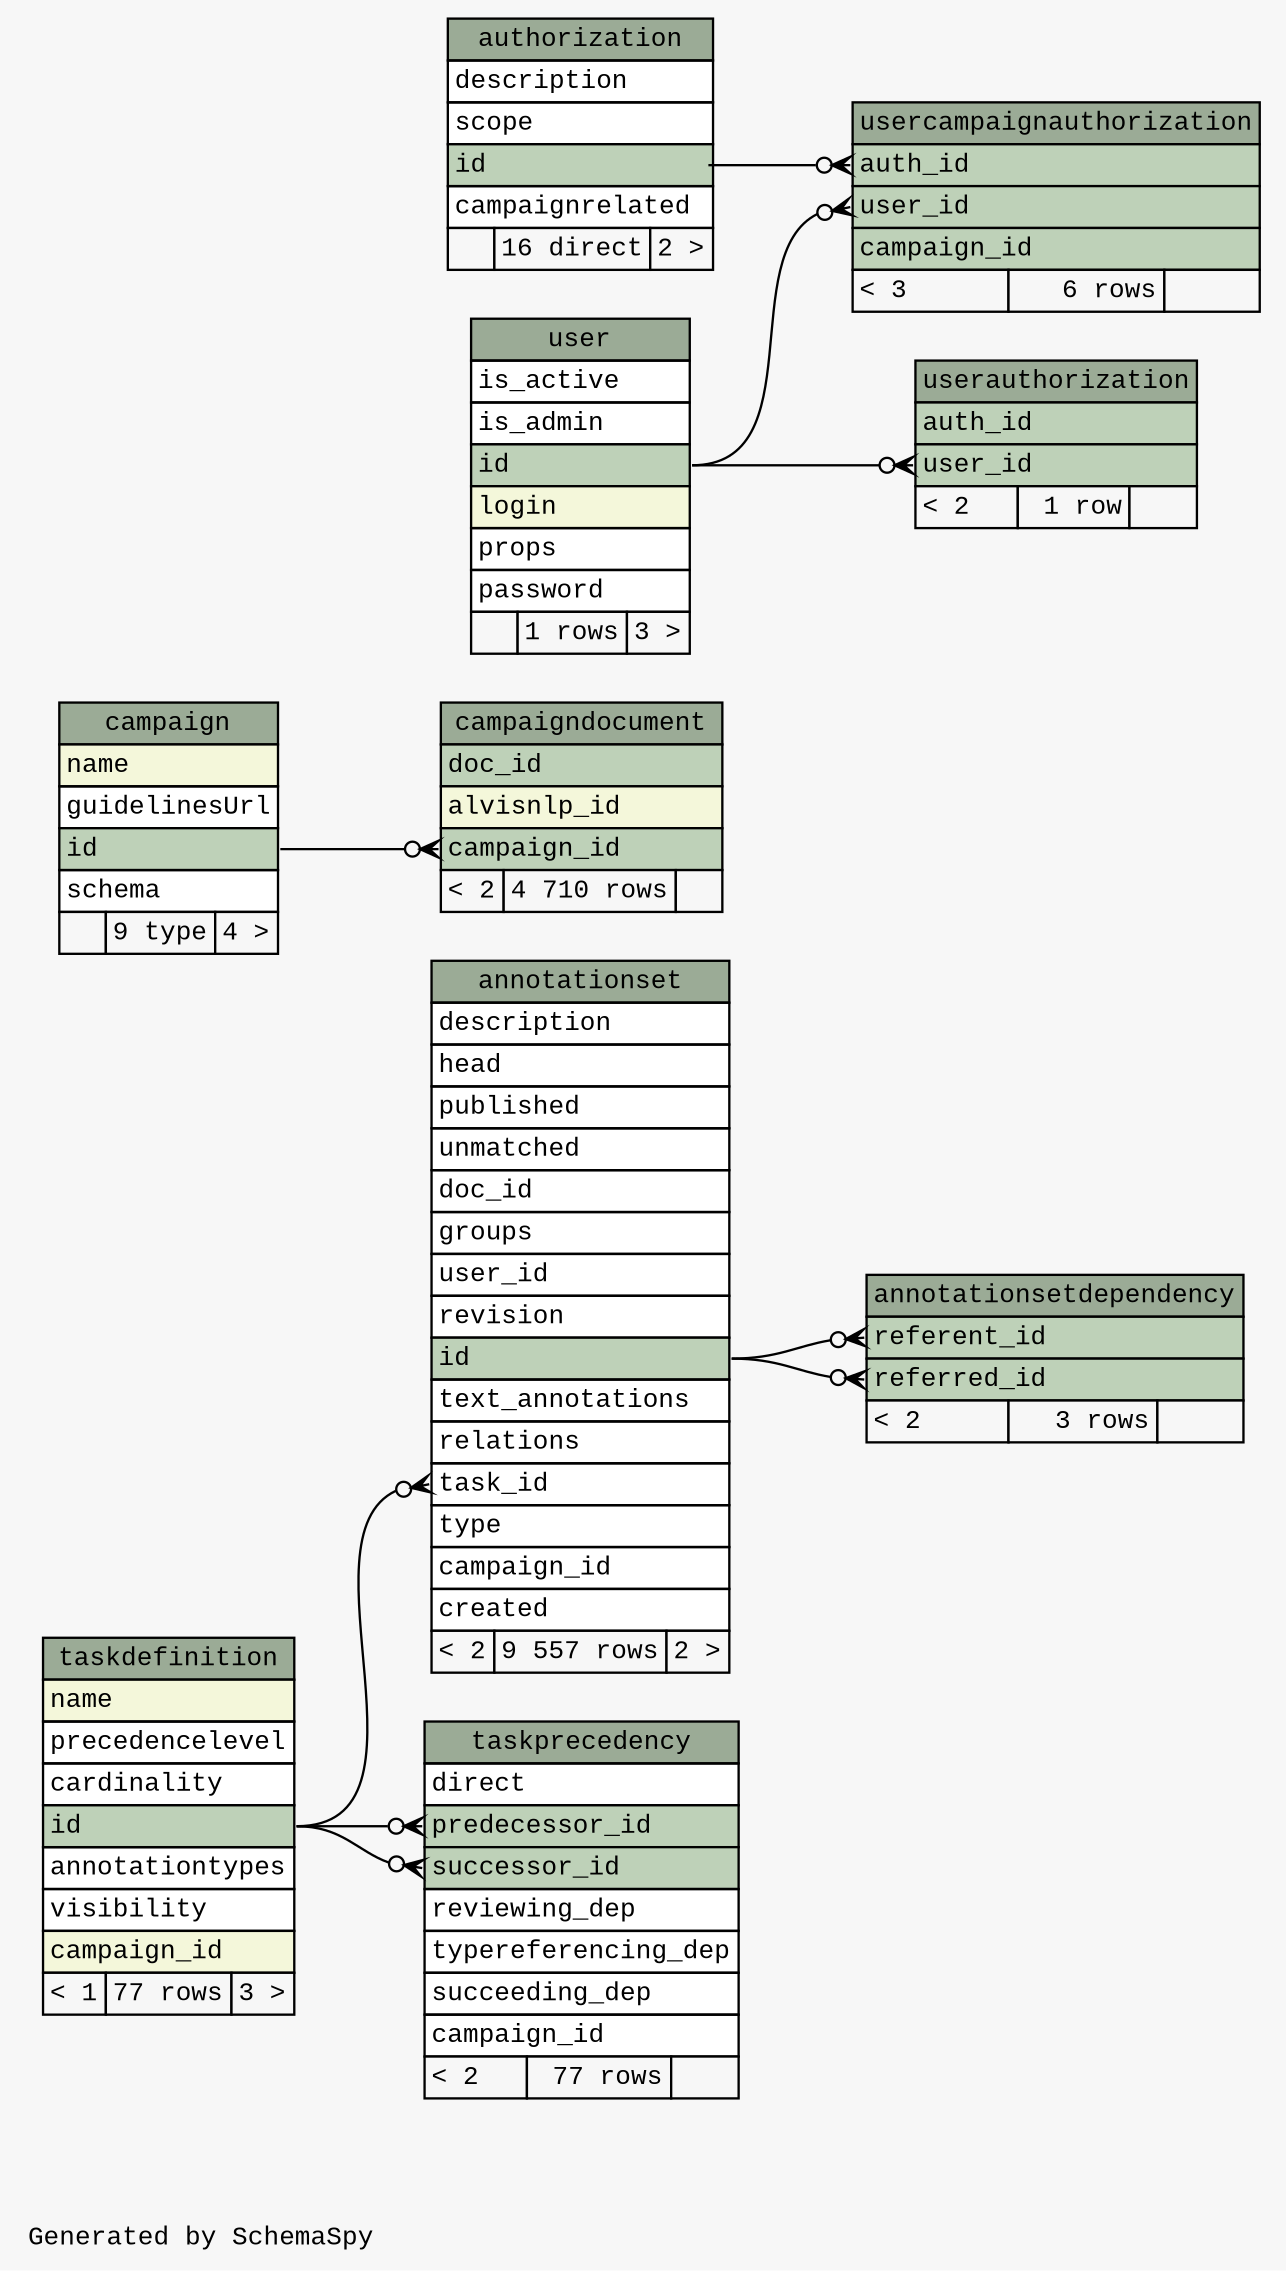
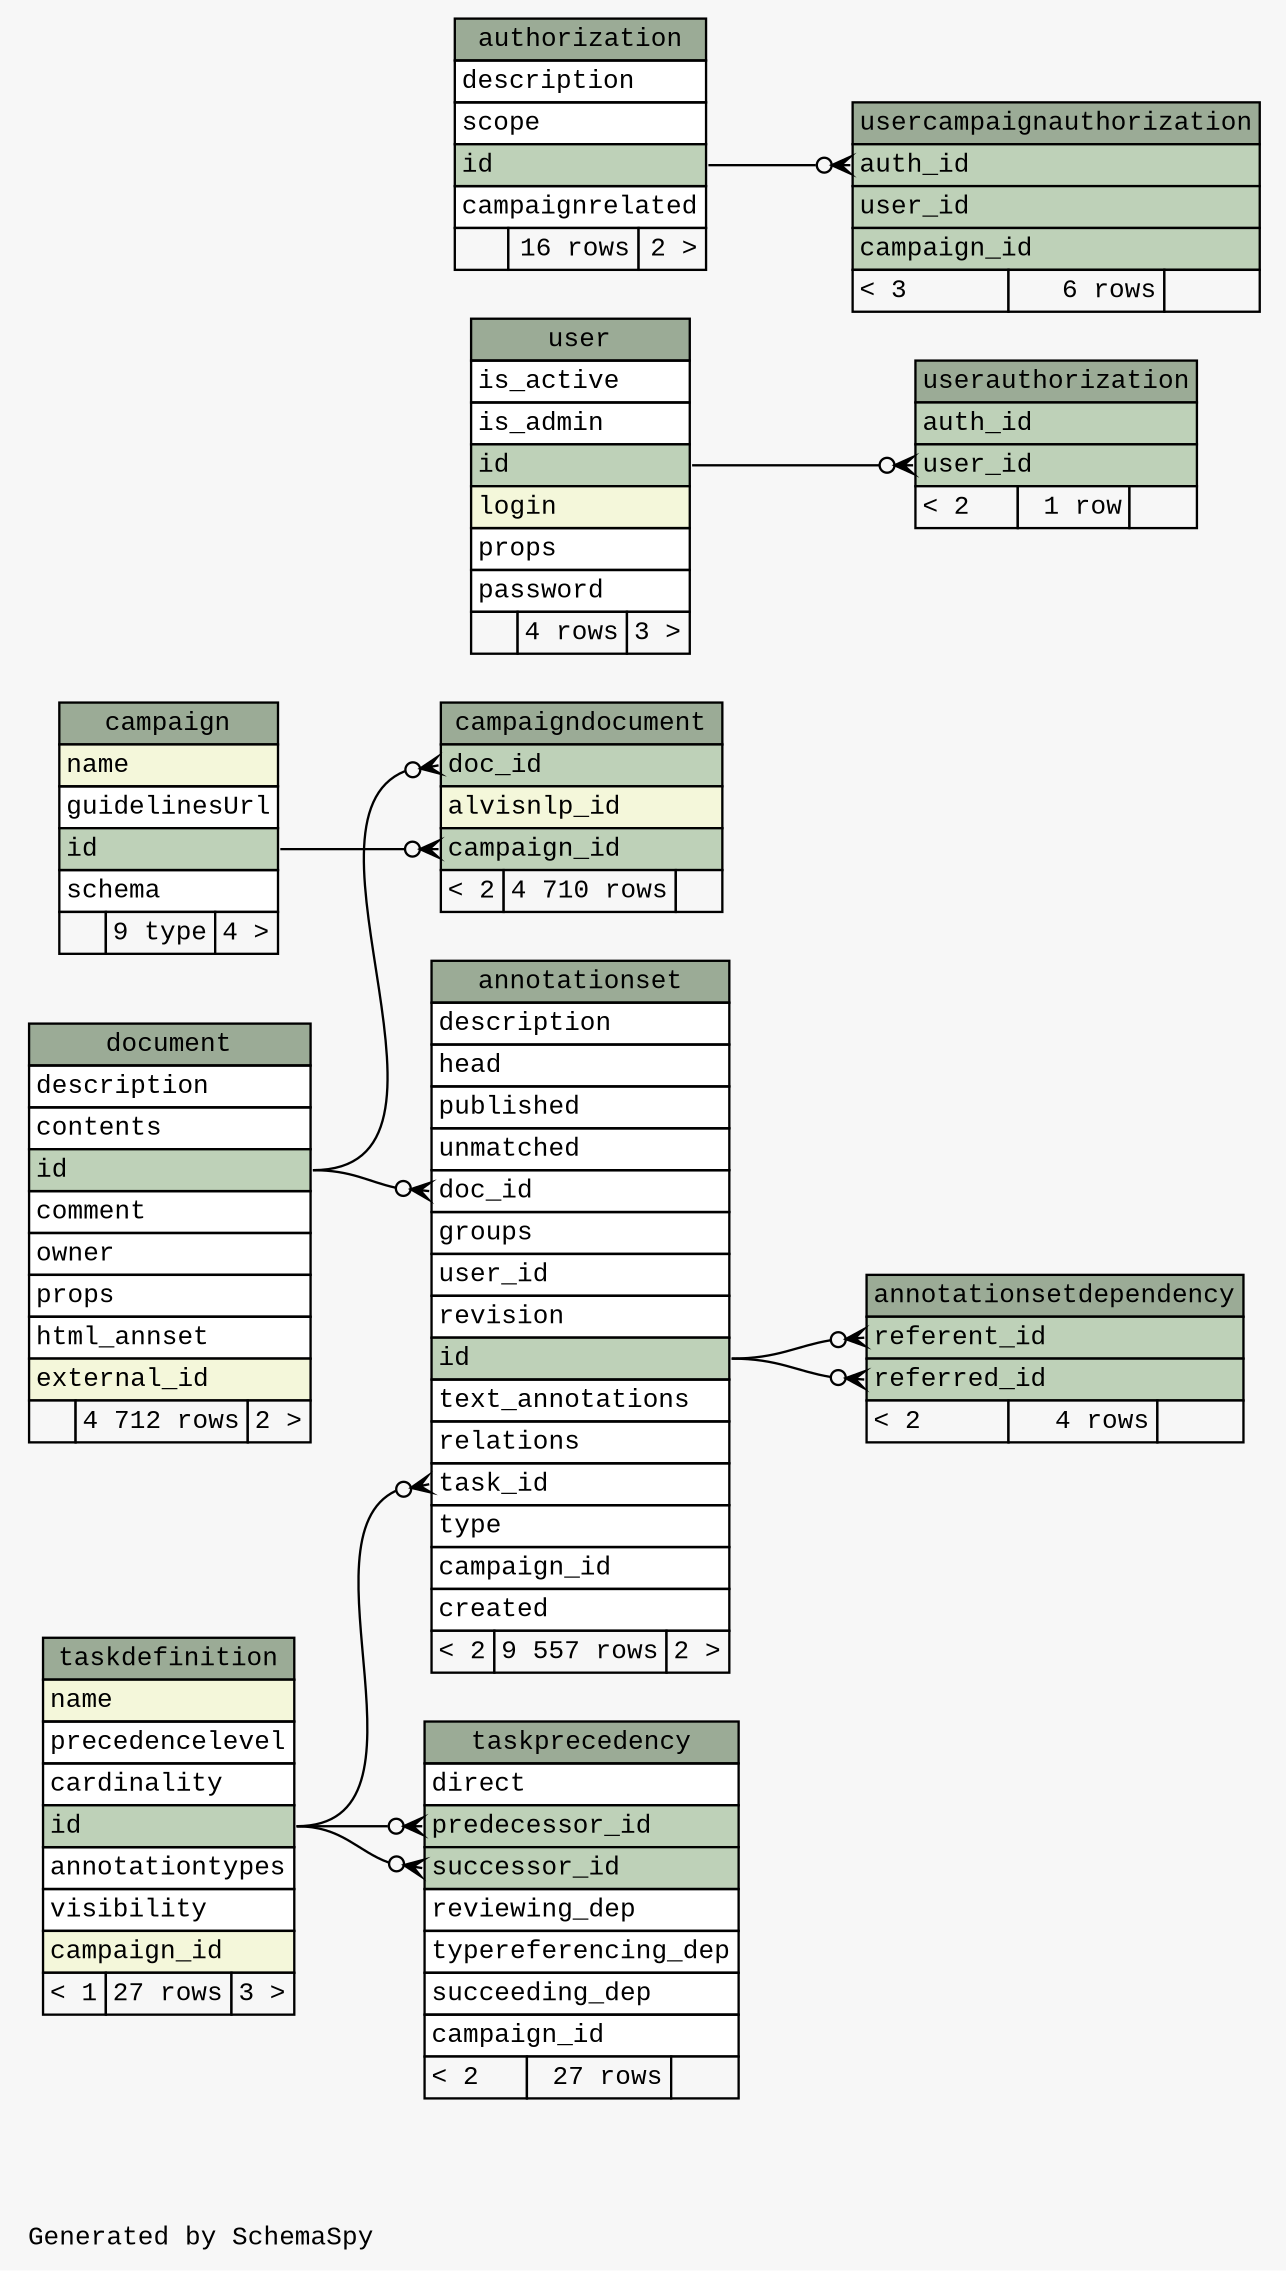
(572, 248) -> (576, 248)
(770, 353) -> none
(572, 632) -> (572, 632)
none -> (169, 1233)
(1103, 1420) -> (1103, 1420)
(169, 1993) -> (169, 1993)
(608, 2076) -> (608, 2076)
